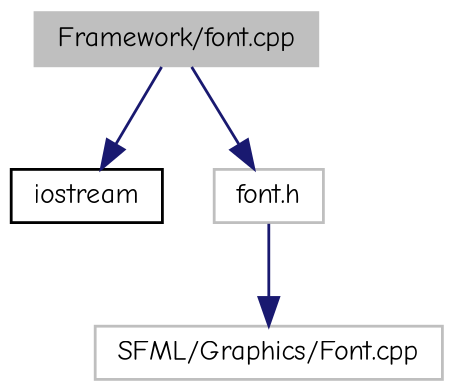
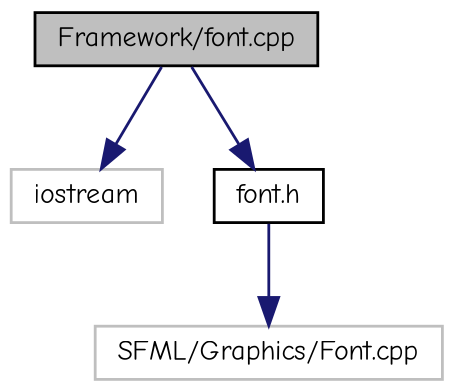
(176, 39) -> (176, 39)
(87, 196) -> (87, 196)
(269, 196) -> (269, 196)
